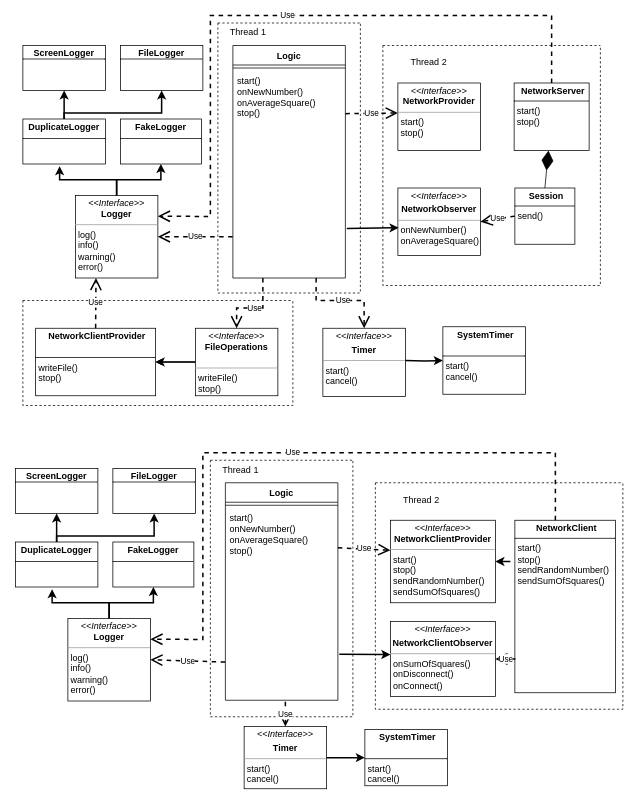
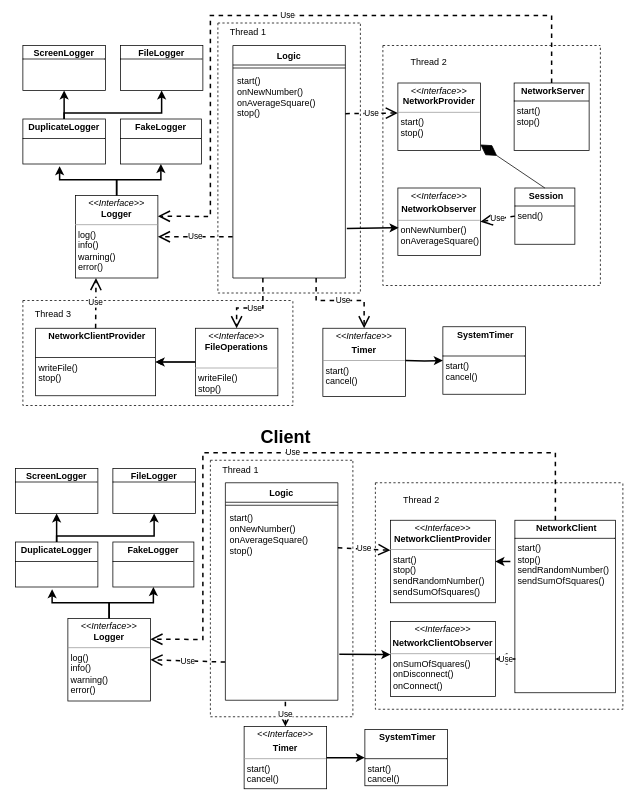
(546, 178) -> (521, 172)
none -> (53, 315)
none -> (285, 438)
